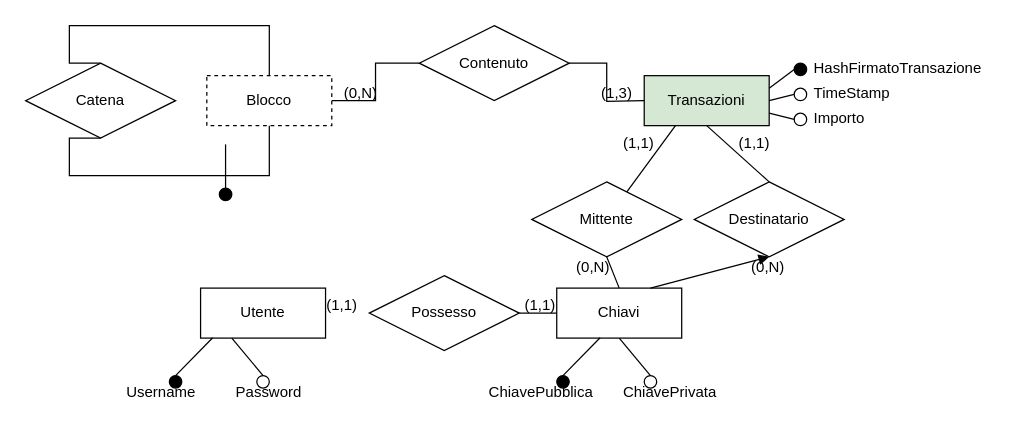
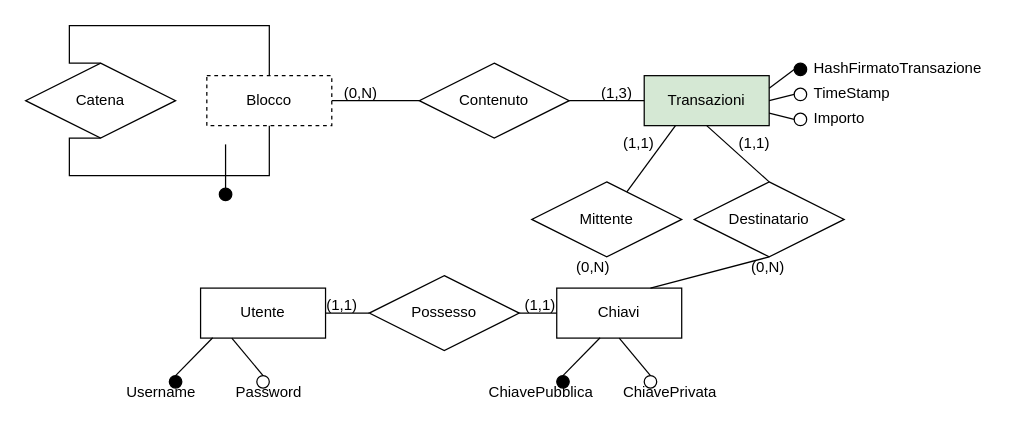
(494, 63) -> (494, 101)
(758, 260) -> (762, 259)
(613, 273) -> none
none -> (347, 313)
